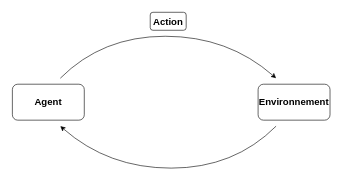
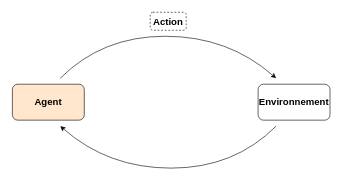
(168, 21) -> (168, 21)
(48, 102) -> (48, 102)
